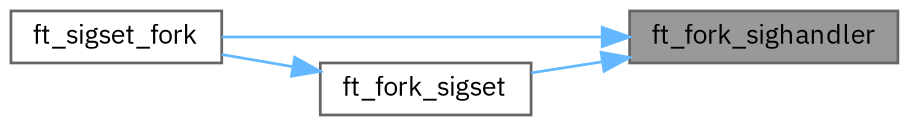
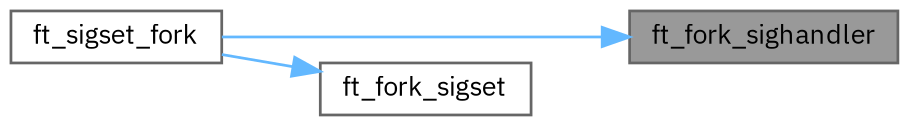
(567, 67) -> none
